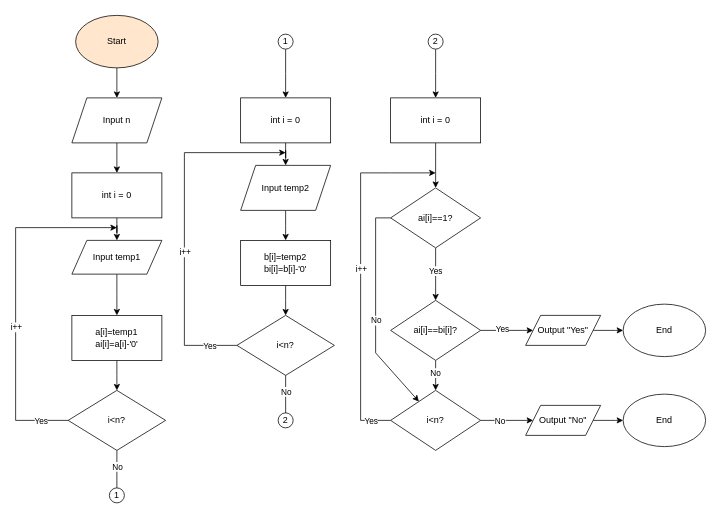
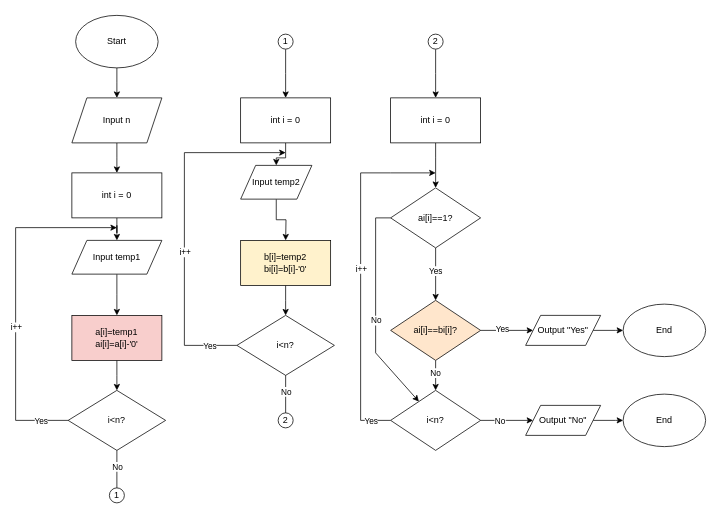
(117, 42) -> (117, 42)
(285, 188) -> (276, 182)
(285, 263) -> (285, 263)
(435, 330) -> (435, 330)
(117, 338) -> (117, 338)
